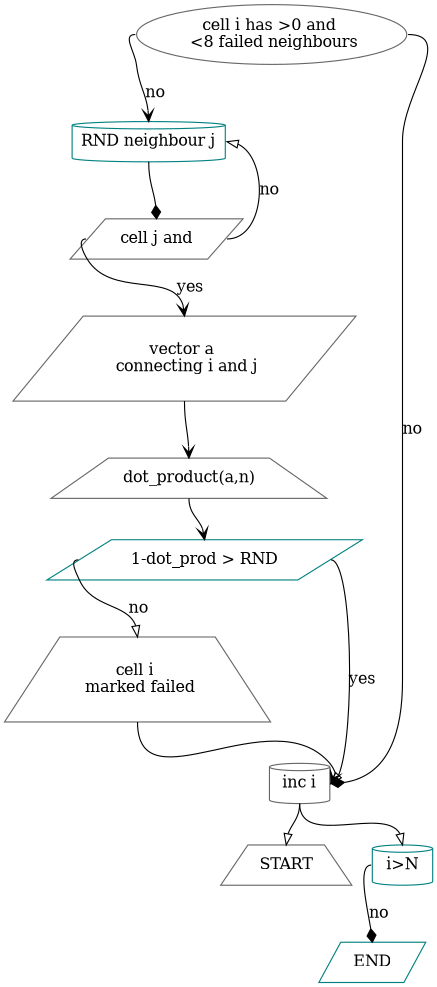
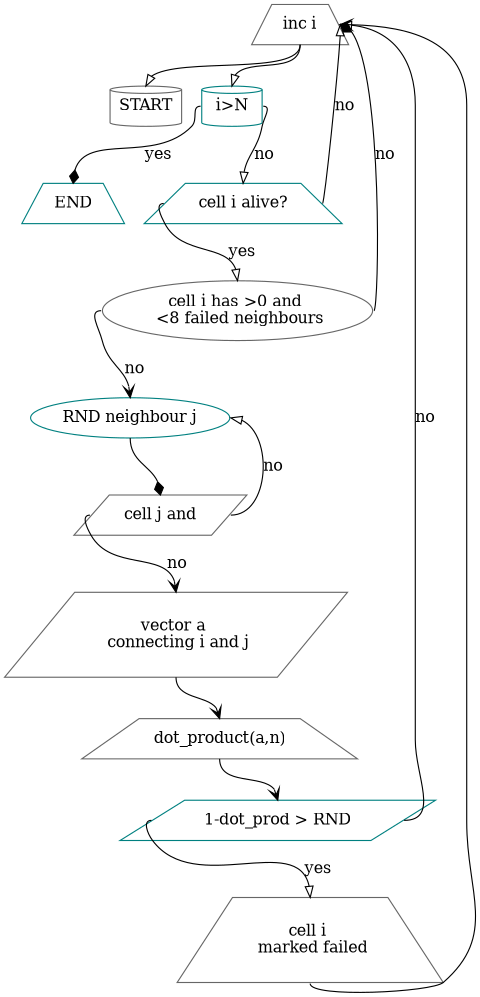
(149, 142) -> (130, 418)
none -> (243, 203)
(191, 288) -> (177, 564)
(139, 608) -> (319, 869)
(363, 679) -> (425, 418)
(300, 783) -> (300, 25)
(286, 865) -> (146, 106)
(379, 914) -> (159, 155)
(372, 962) -> (73, 203)
